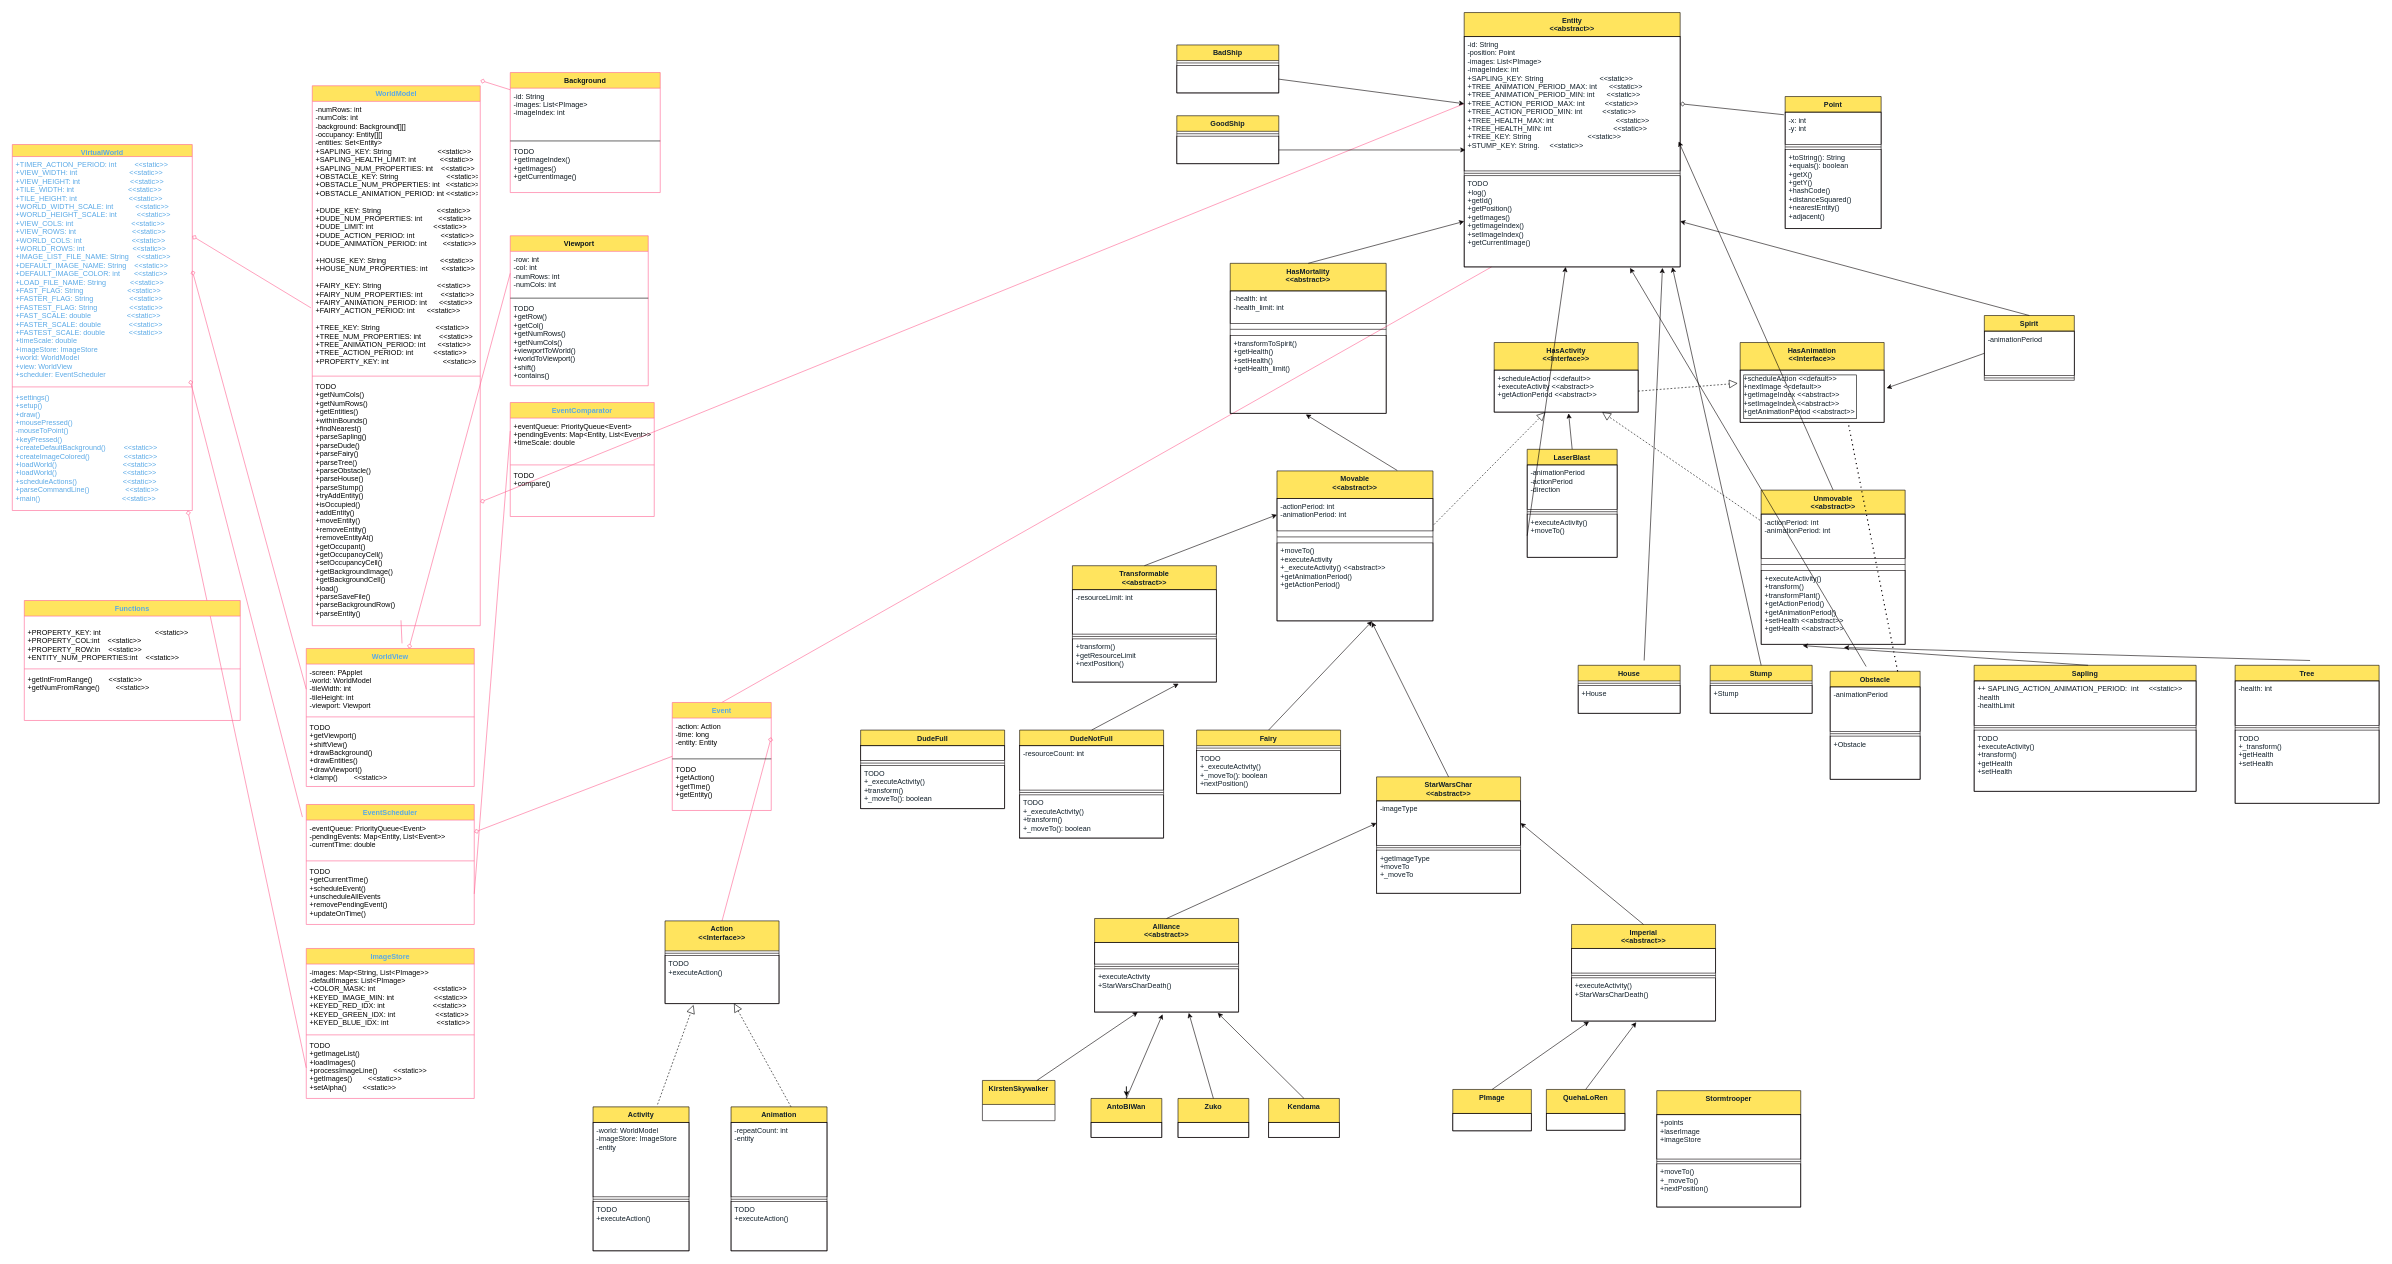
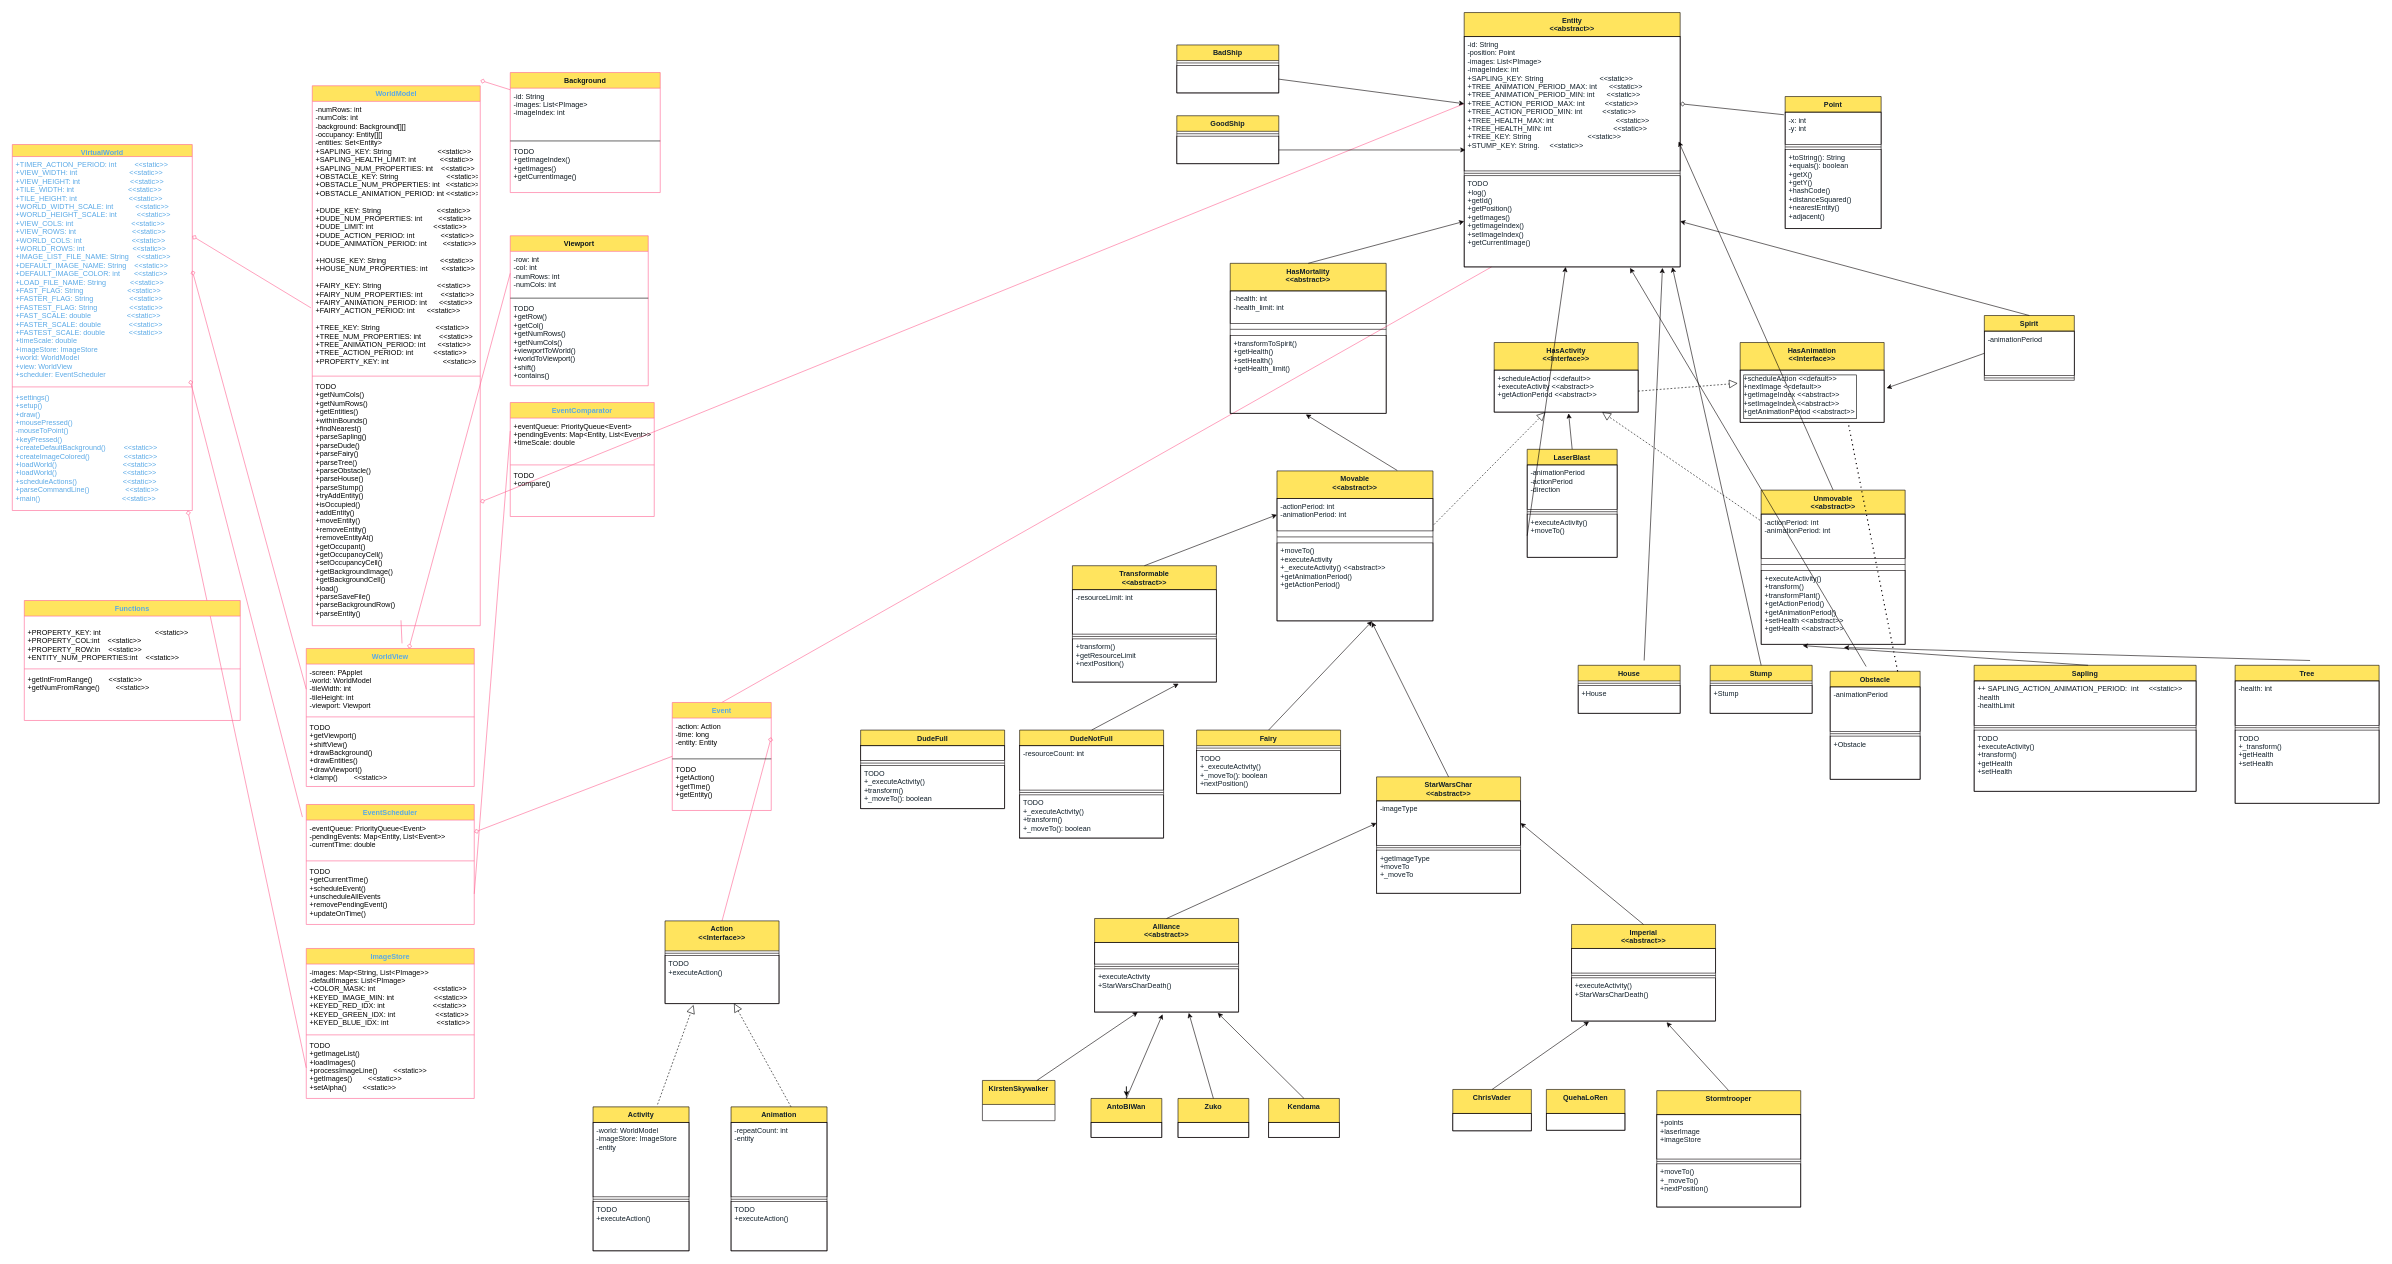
none -> (1696, 1055)
(1610, 1057) -> none
(1492, 1097) -> (1492, 1097)
